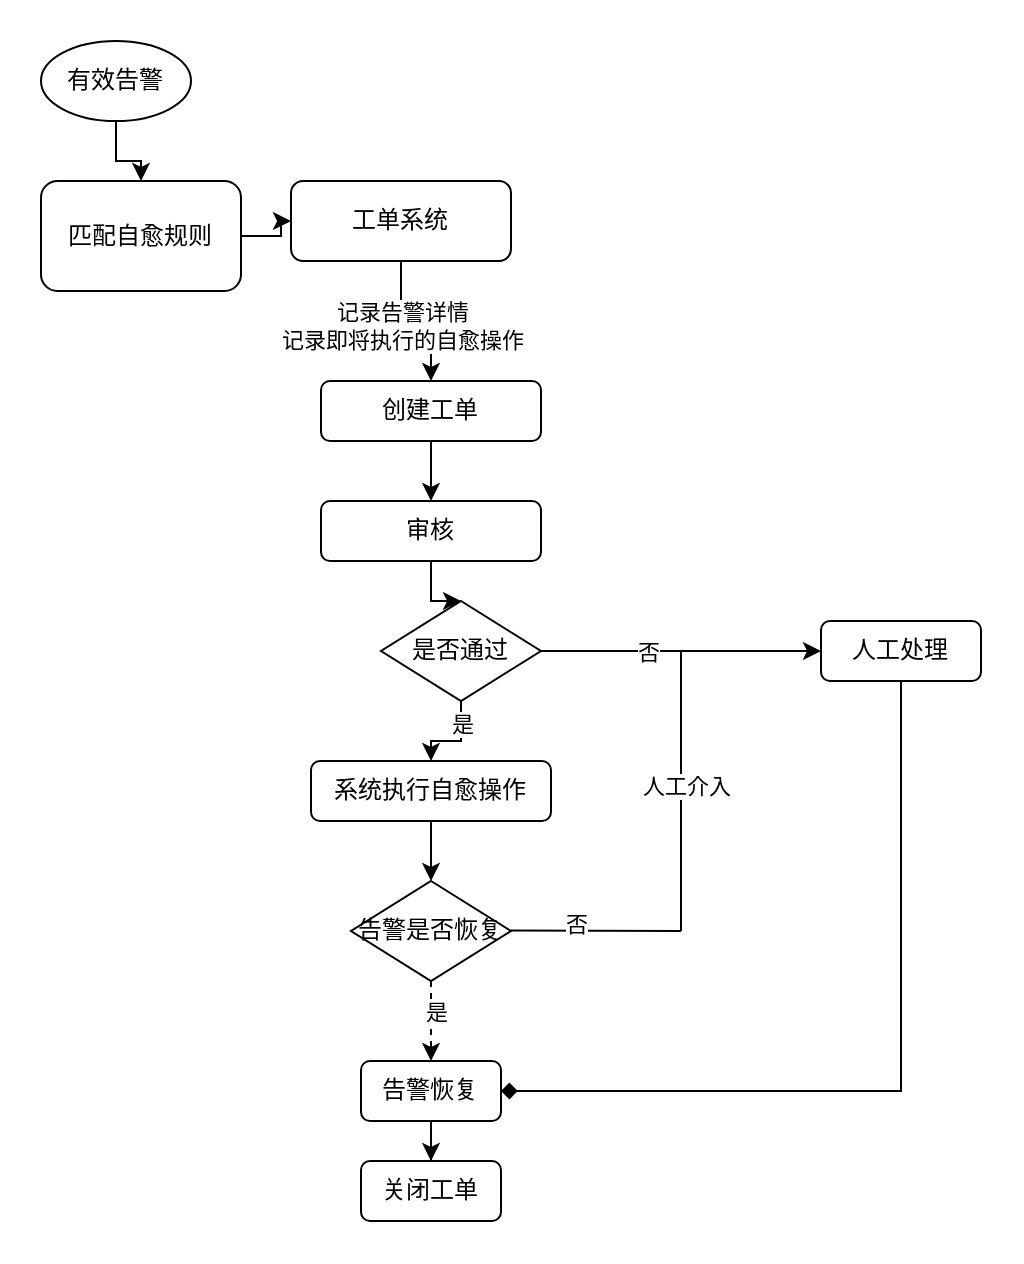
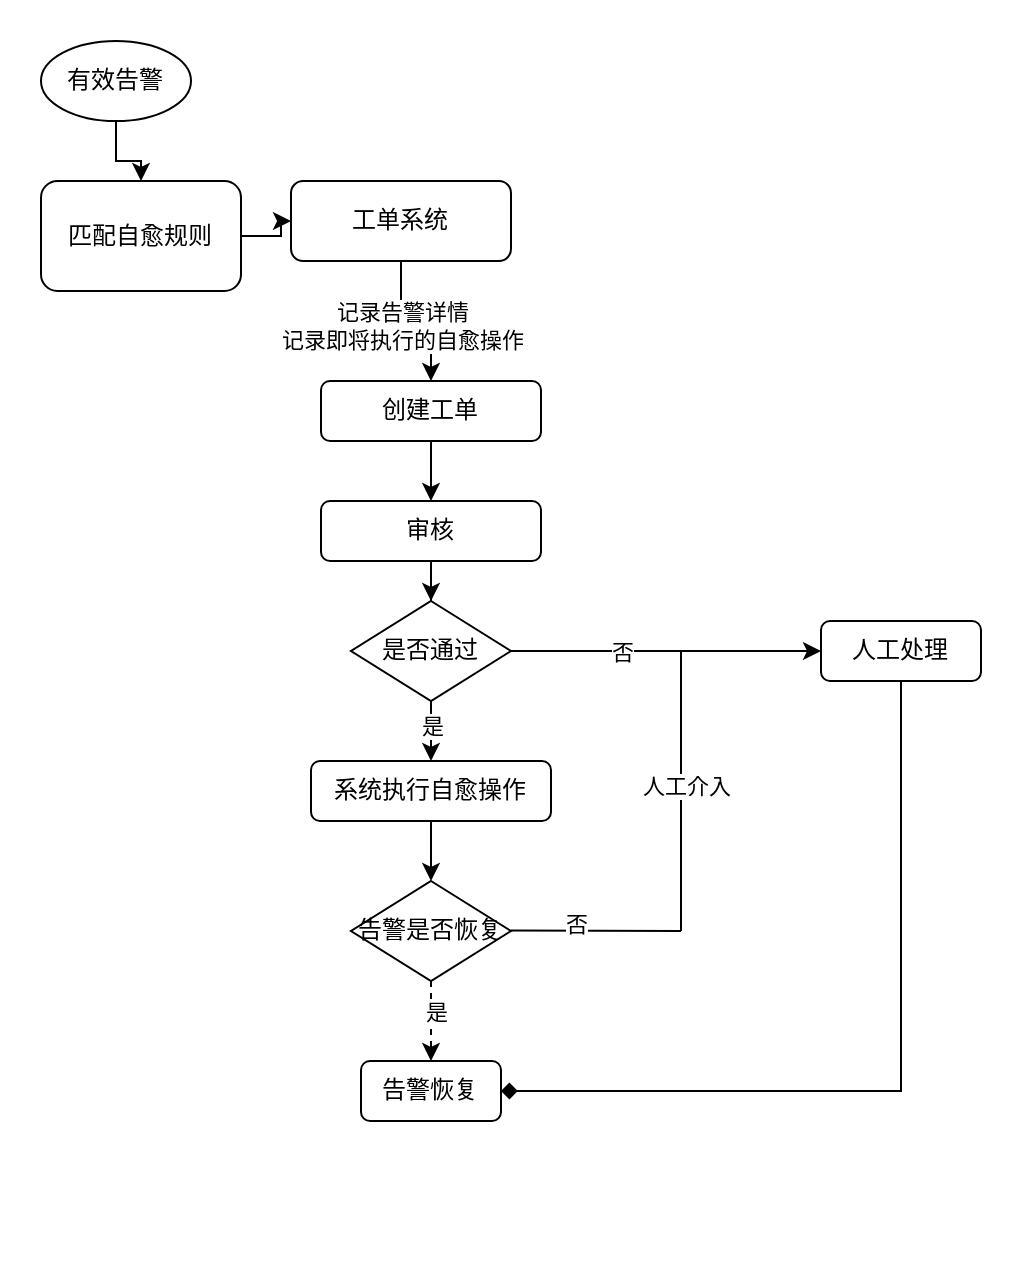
(461, 651) -> (431, 651)
(431, 1148) -> none
(431, 1191) -> none
